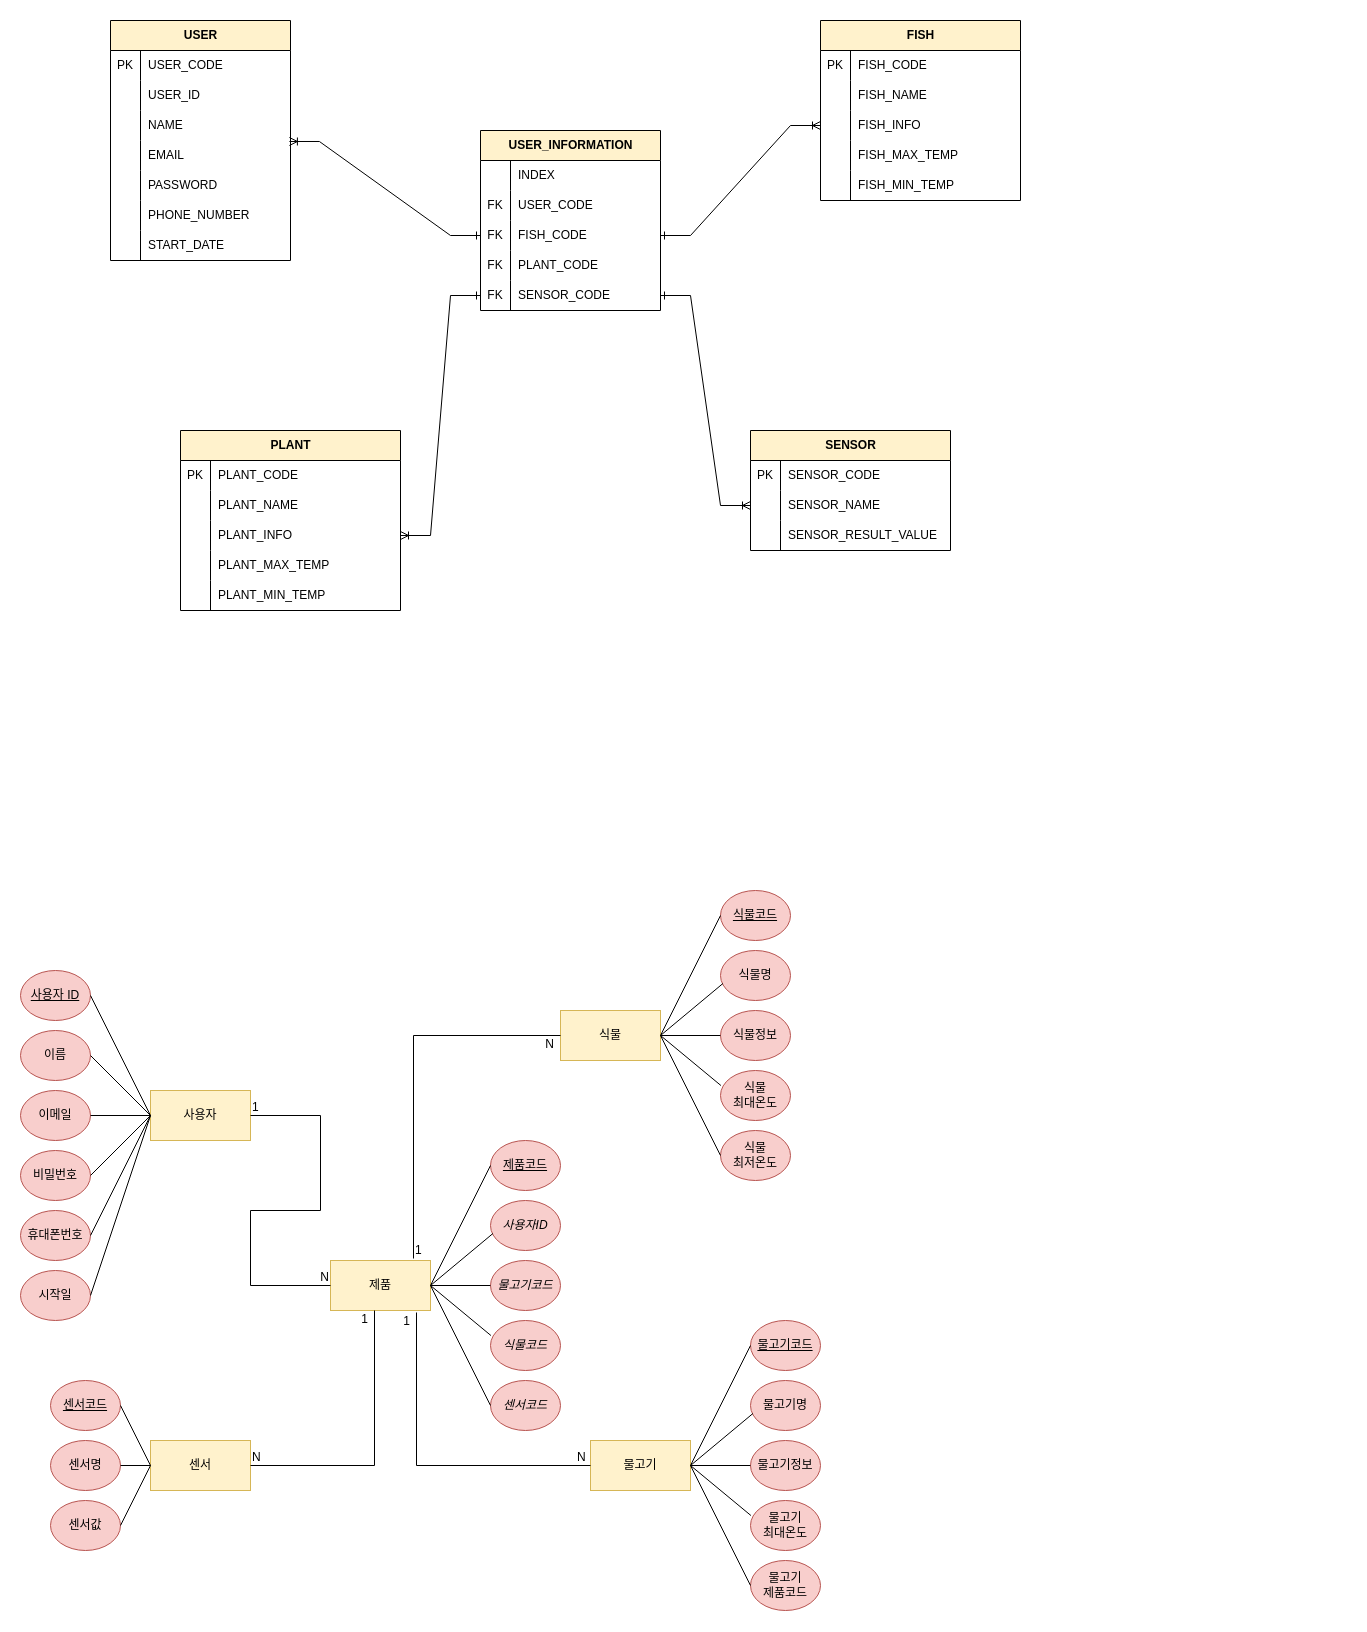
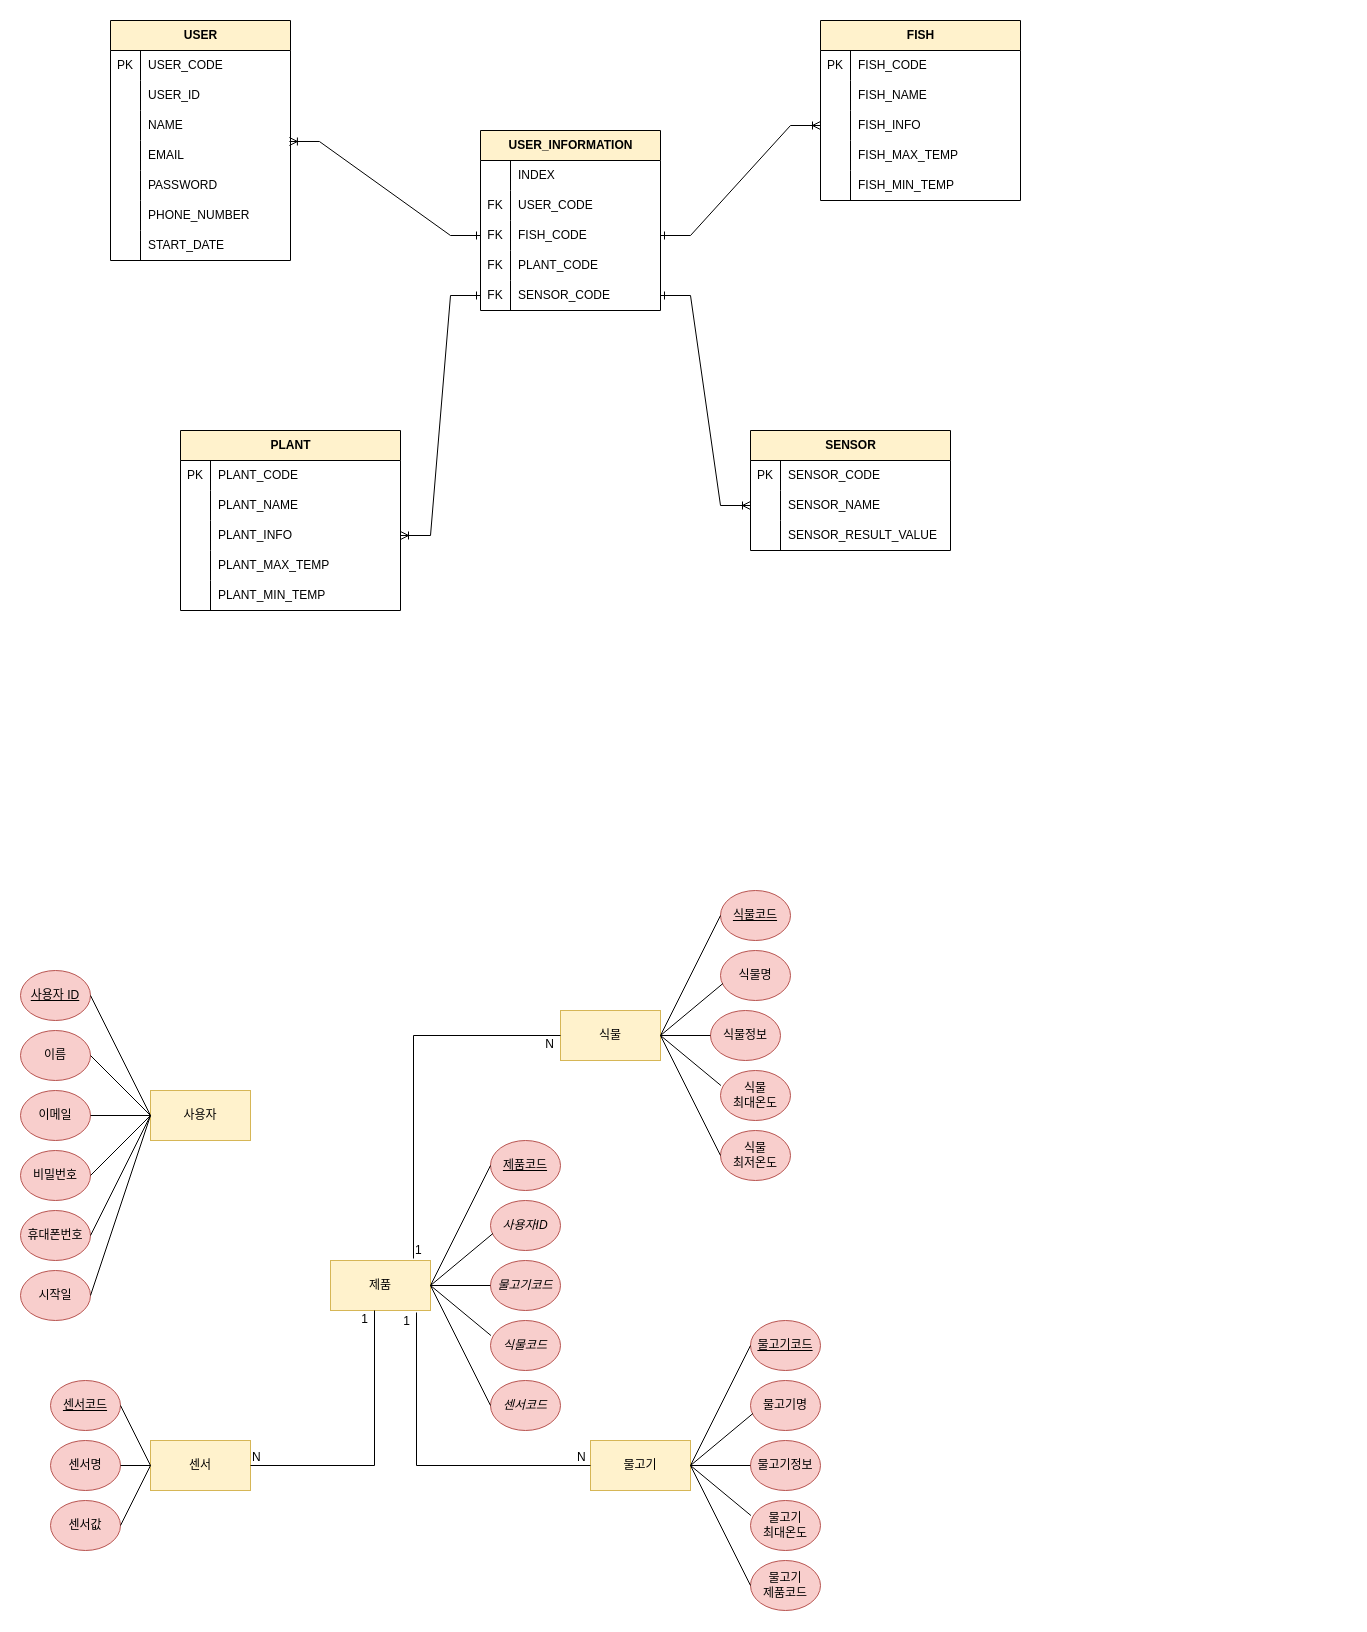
(756, 1036) -> (746, 1036)
(291, 1211) -> none
